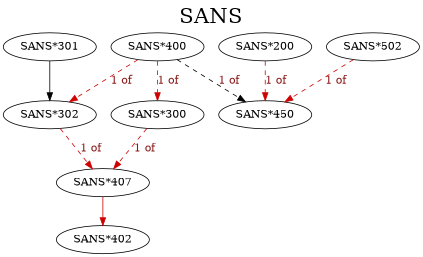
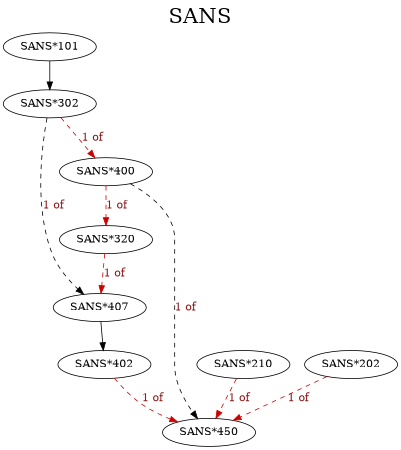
(50, 47) -> (50, 47)
(265, 47) -> (243, 365)
(373, 47) -> (351, 365)
(107, 79) -> (75, 135)
(158, 115) -> (106, 240)
(74, 146) -> (42, 208)
(103, 207) -> (102, 332)
none -> (140, 403)
